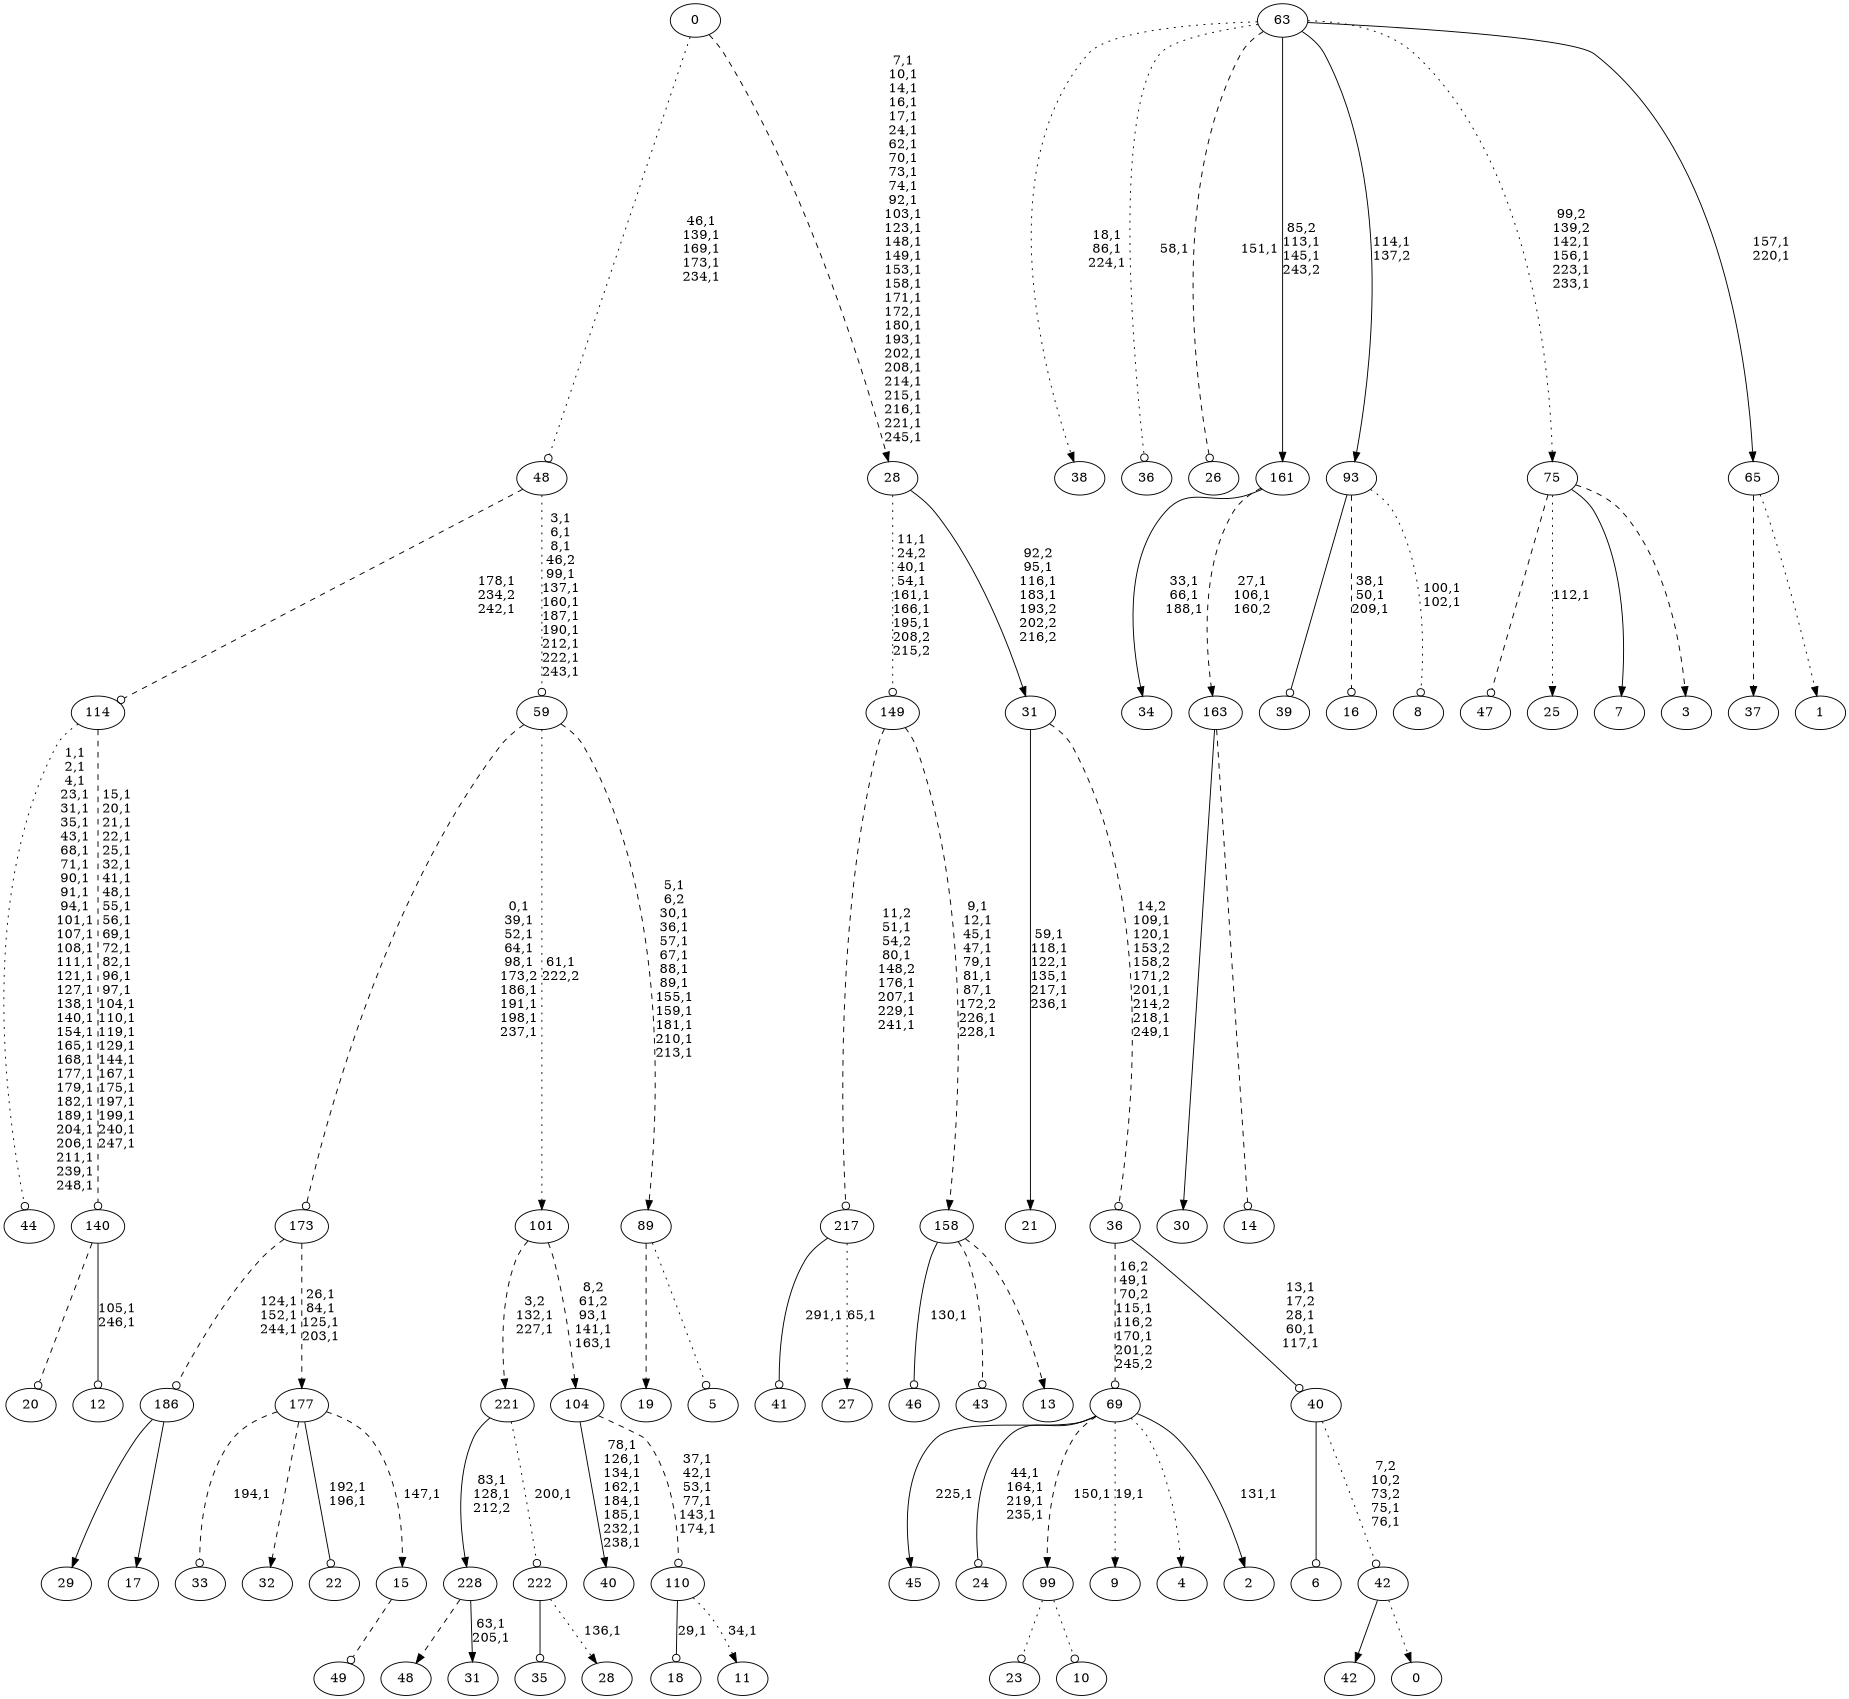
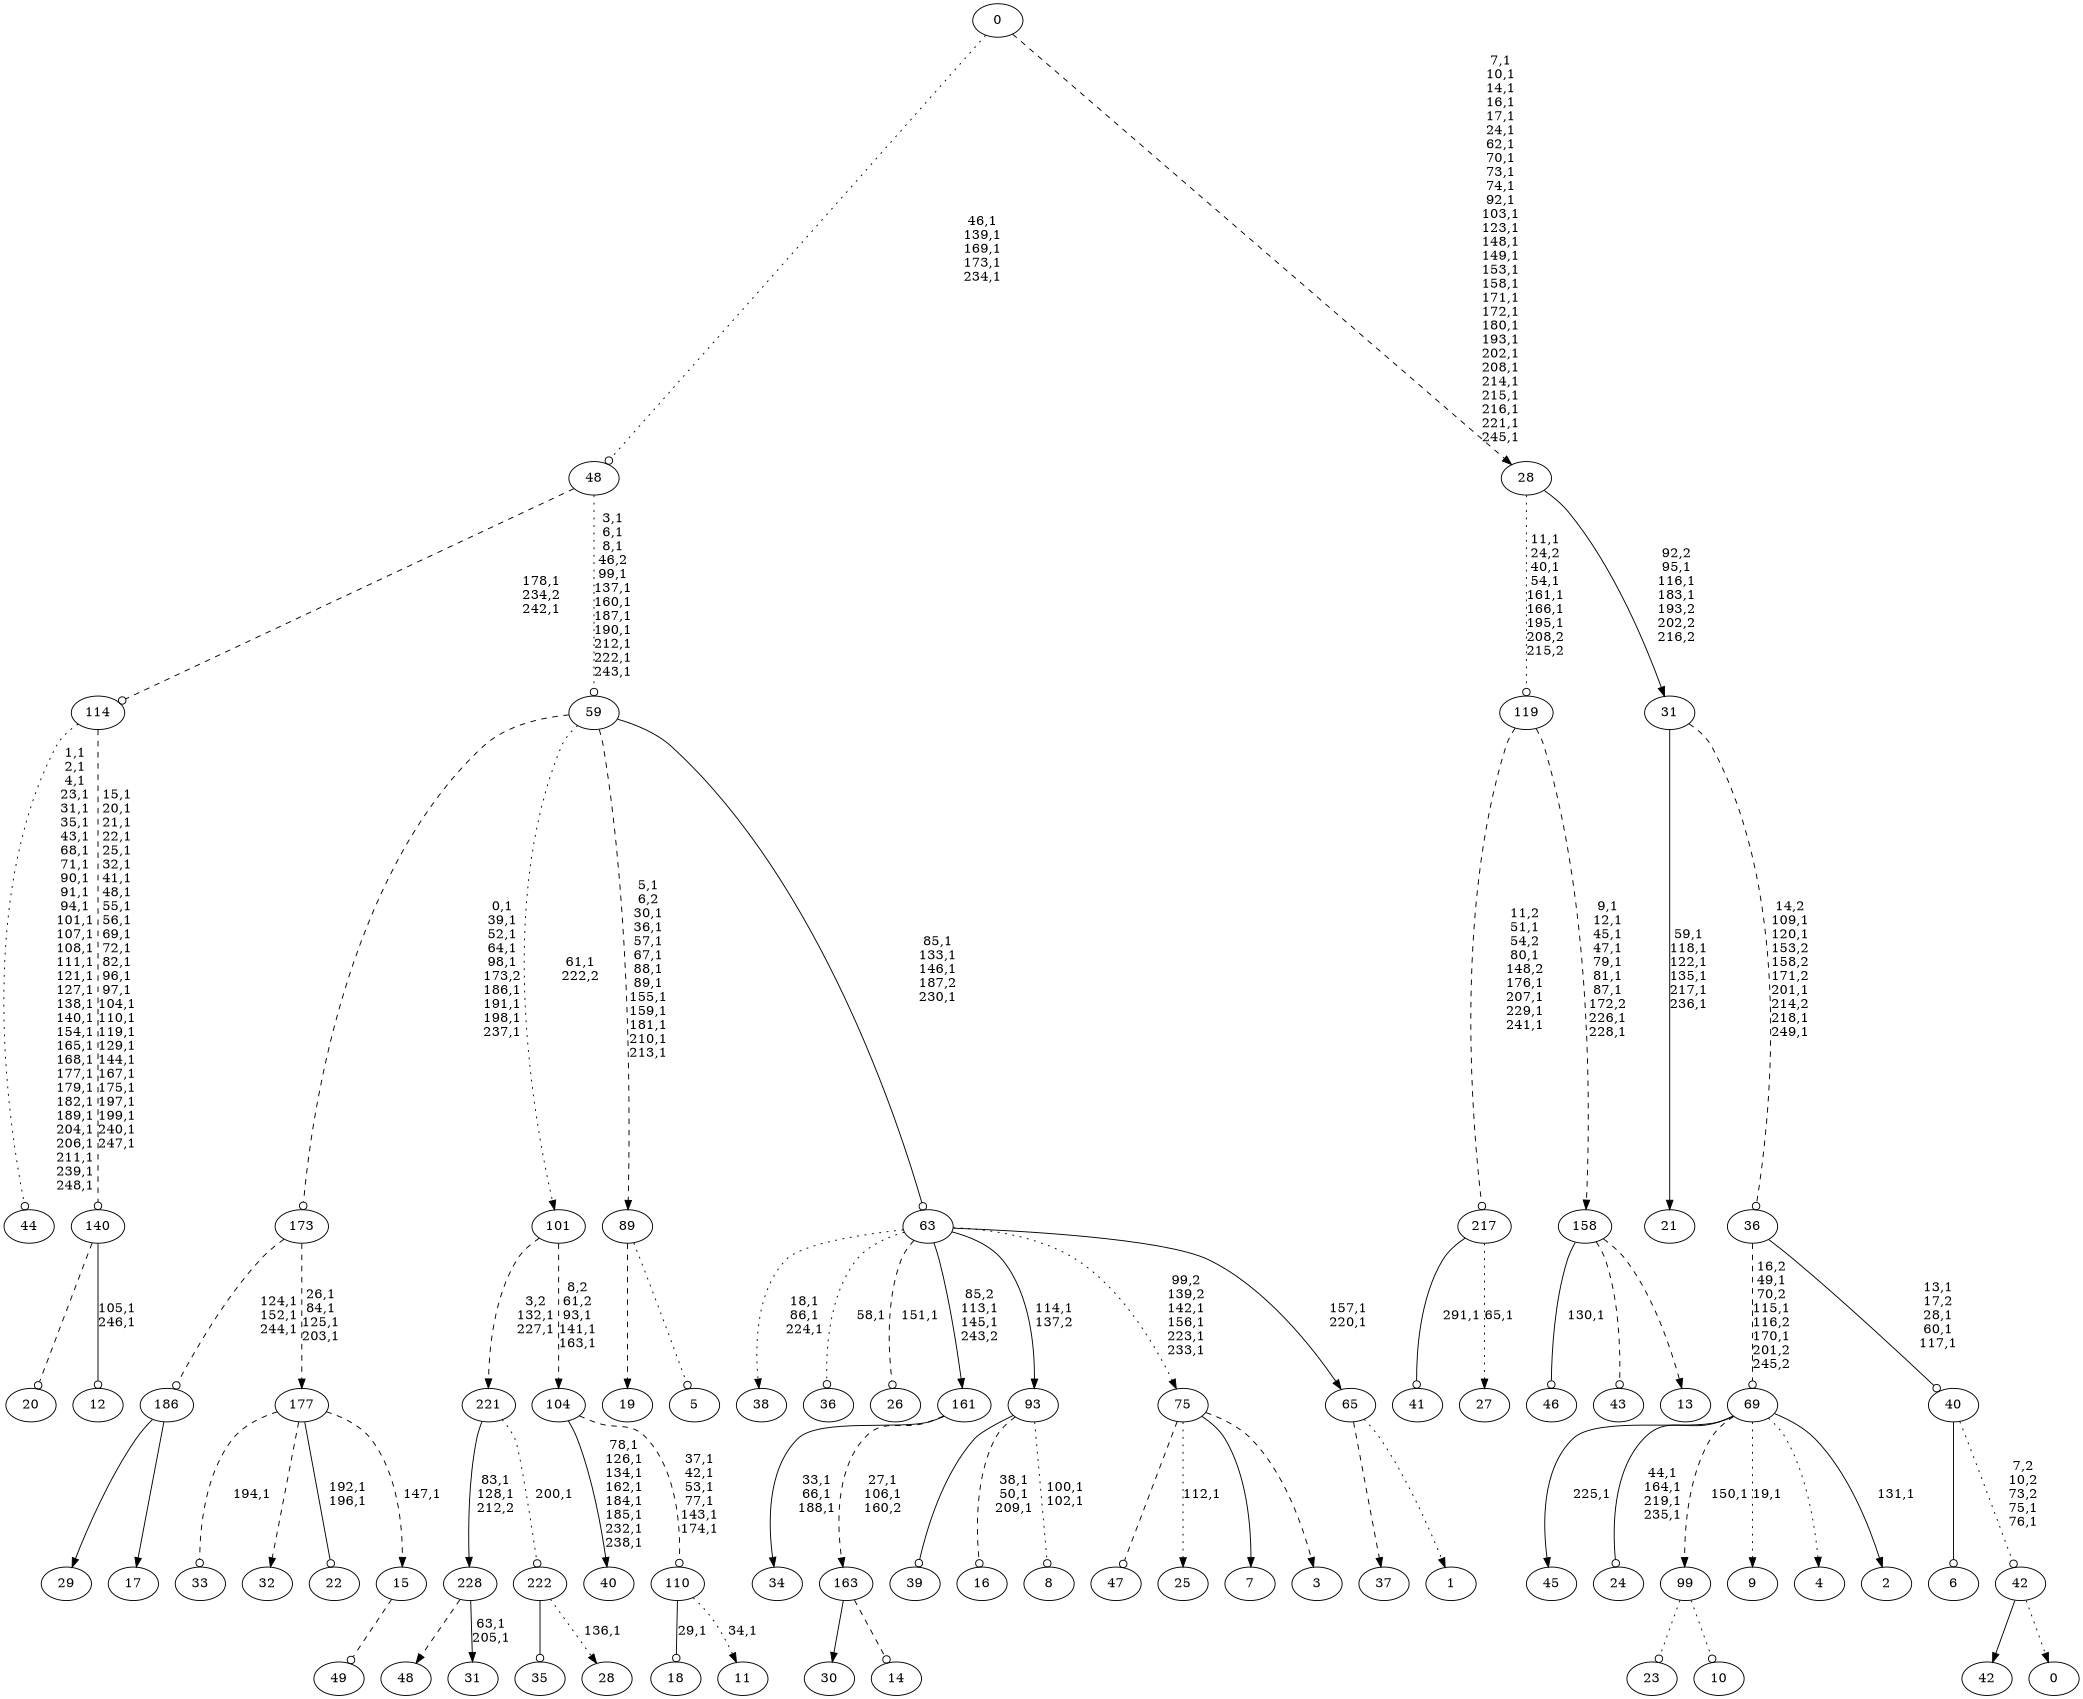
(893, 713) -> (1526, 713)
none -> (811, 932)
